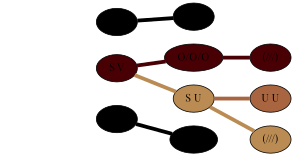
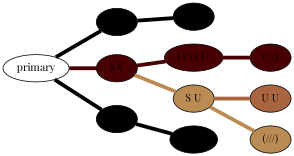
none -> (36, 68)
